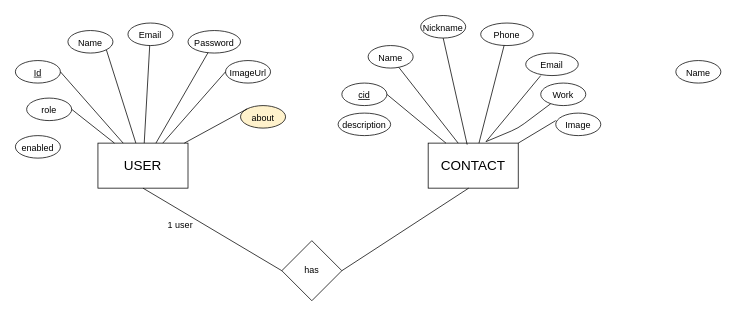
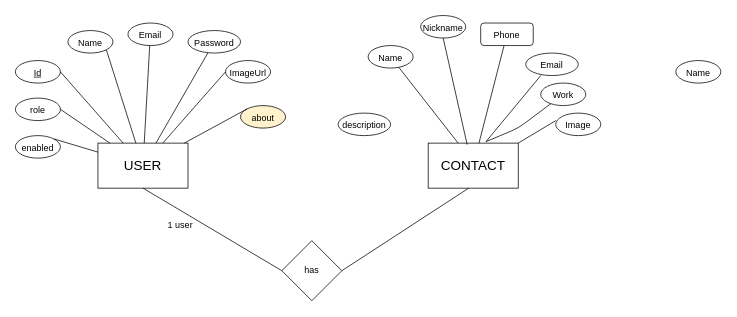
(507, 34) -> (507, 34)
(364, 94) -> none
(49, 109) -> (38, 109)
(416, 119) -> none
none -> (76, 145)
